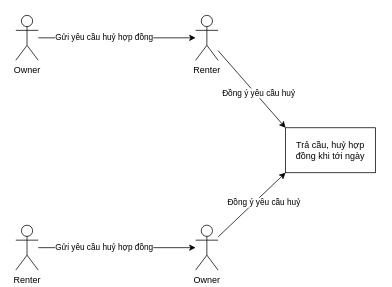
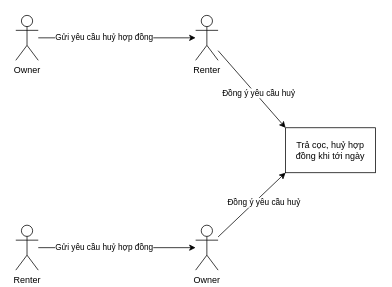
(330, 150) -> (330, 150)
